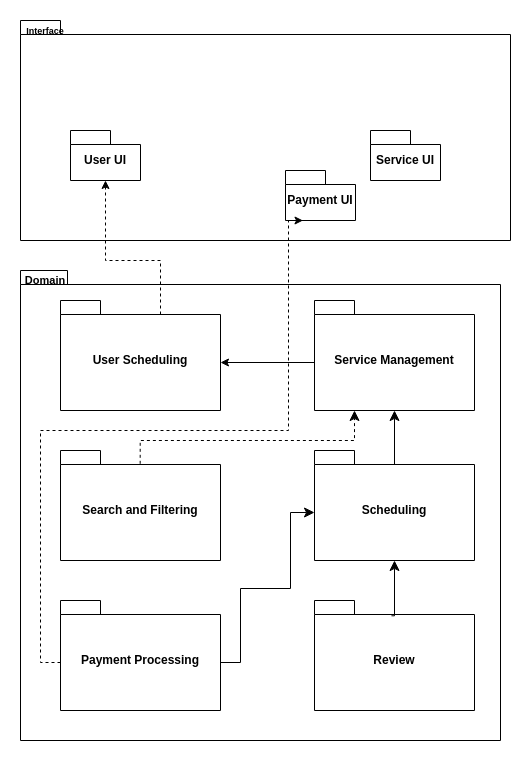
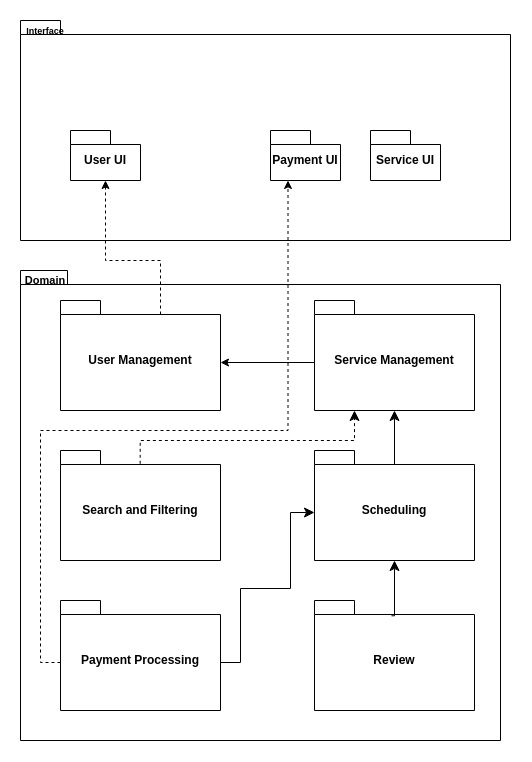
(321, 196) -> (306, 156)
(141, 361) -> (141, 361)
